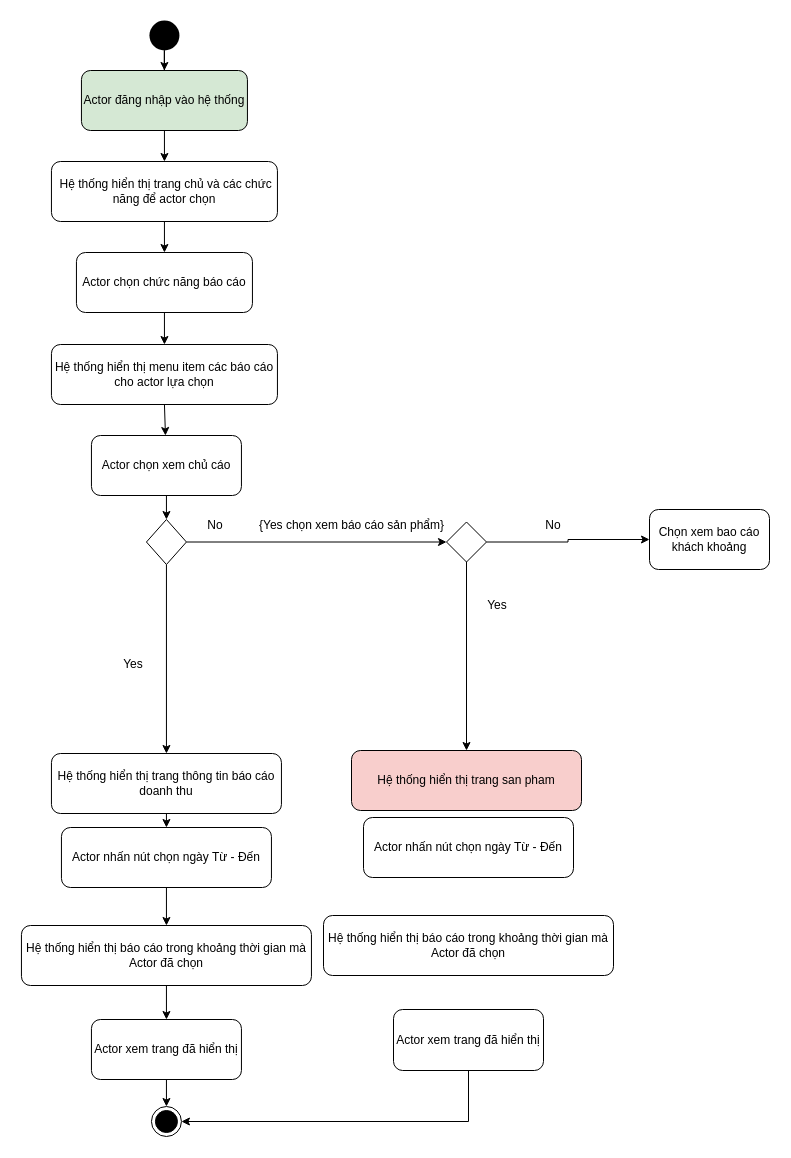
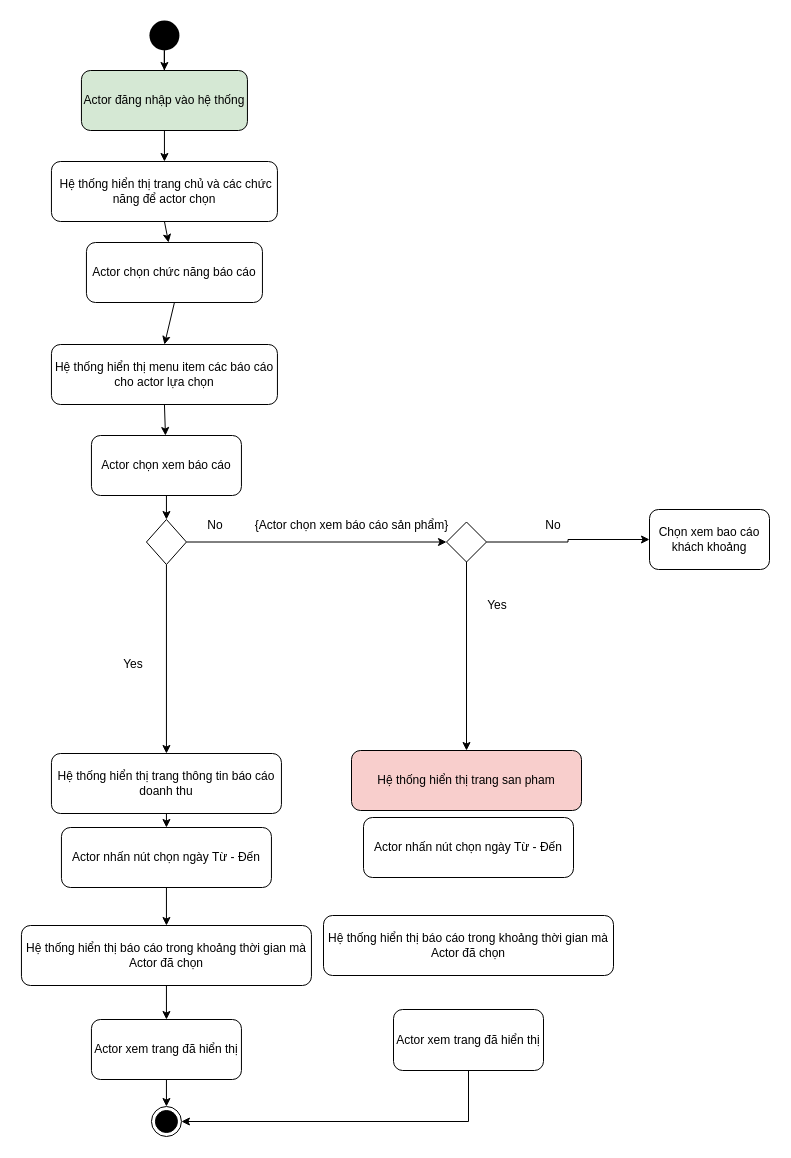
(164, 283) -> (174, 273)
(167, 466) -> (167, 466)
(352, 526) -> (352, 526)
